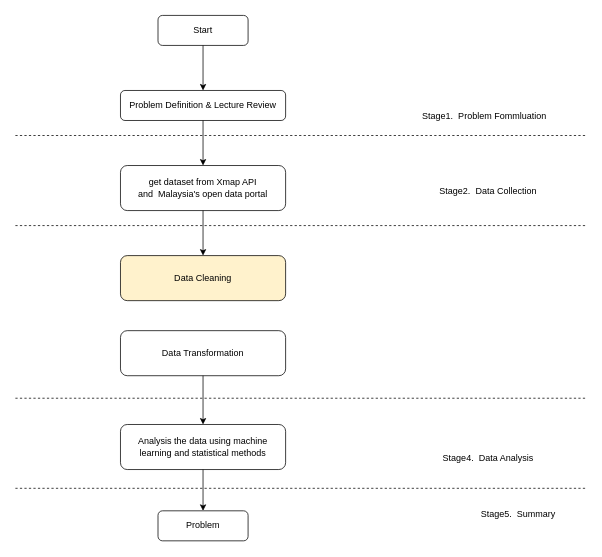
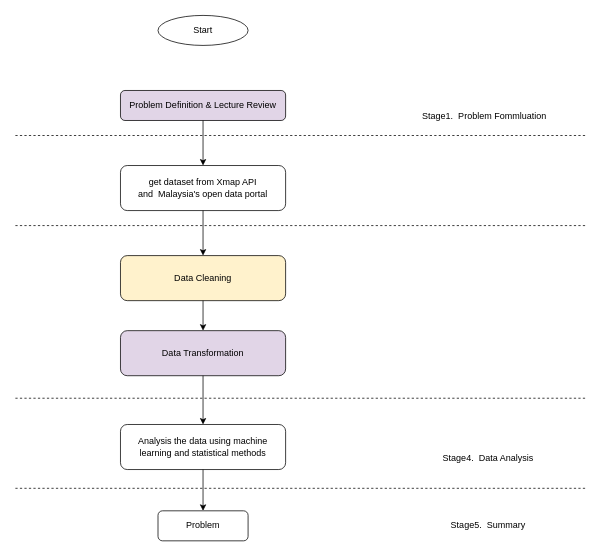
(203, 30) -> (203, 30)
(203, 84) -> none
(203, 105) -> (203, 105)
(488, 192) -> none
none -> (203, 324)
(203, 353) -> (203, 353)
(518, 514) -> (488, 525)
